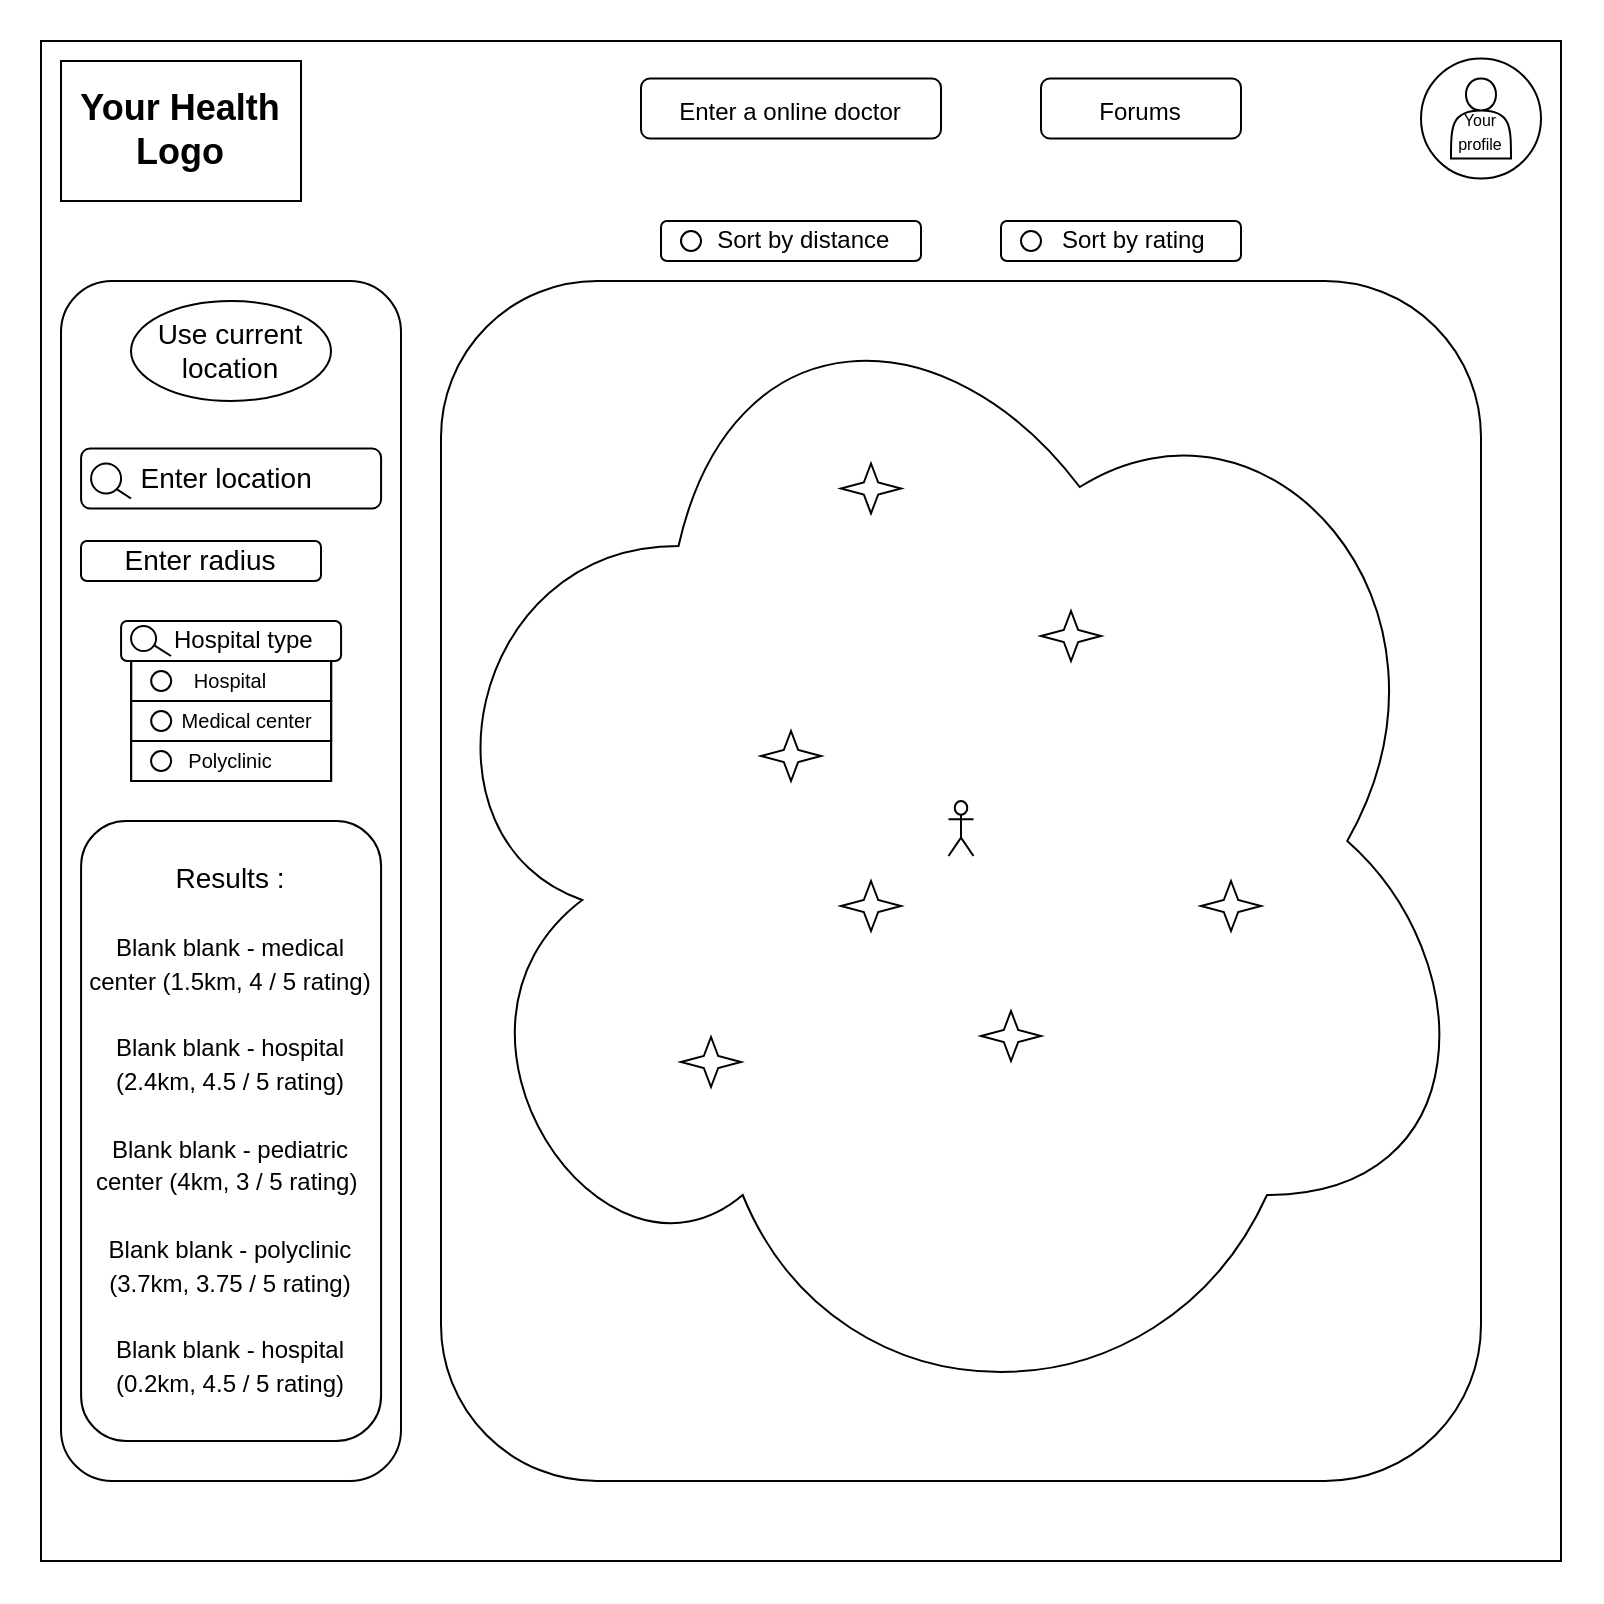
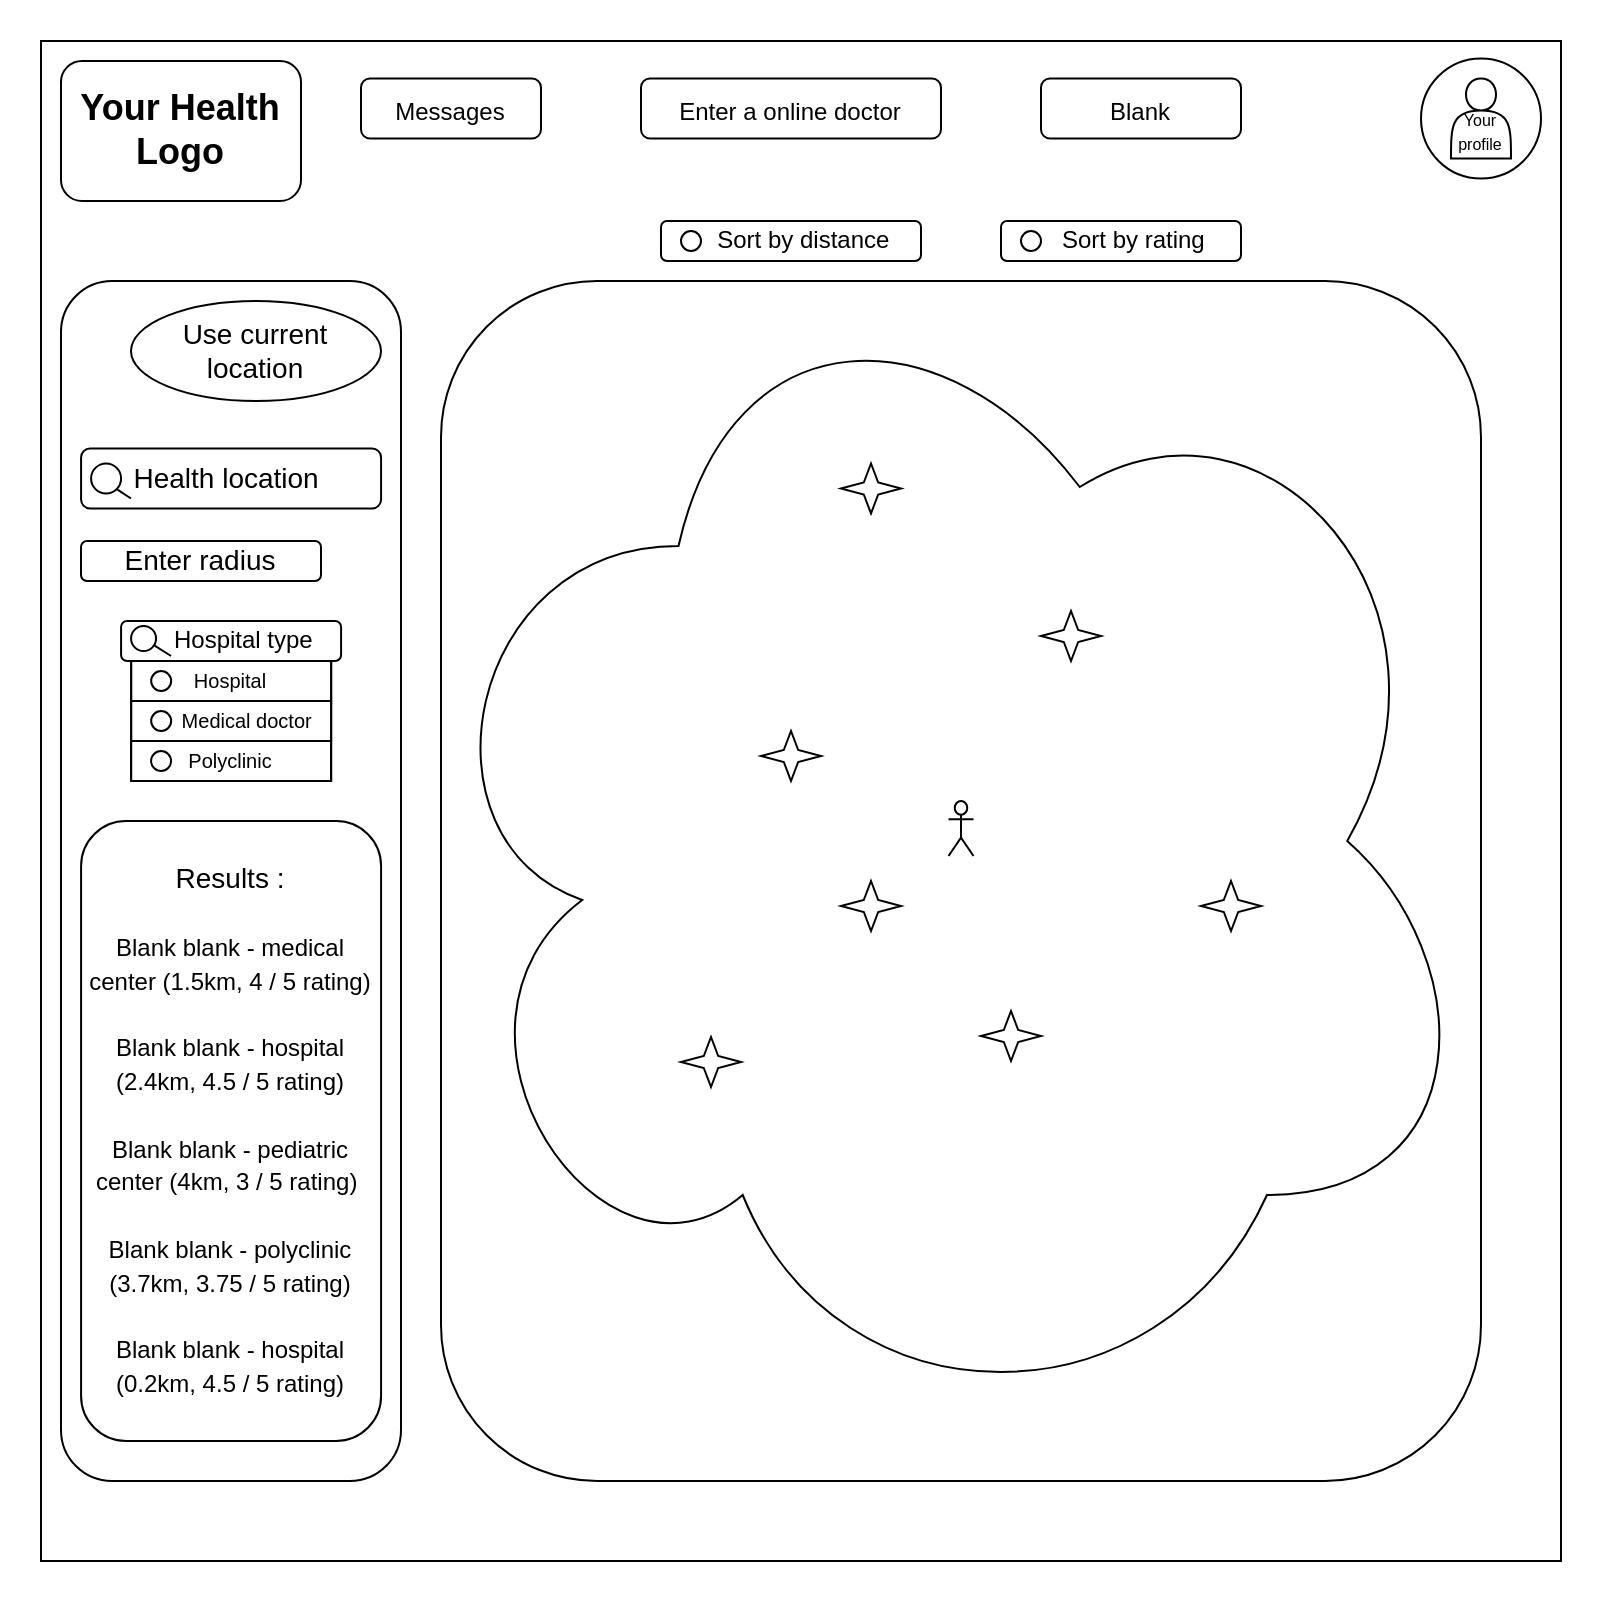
none -> (451, 109)
(1141, 109) -> (1141, 109)
(181, 131) -> (181, 131)
(231, 351) -> (256, 351)
(231, 479) -> (231, 479)
(231, 721) -> (231, 721)
